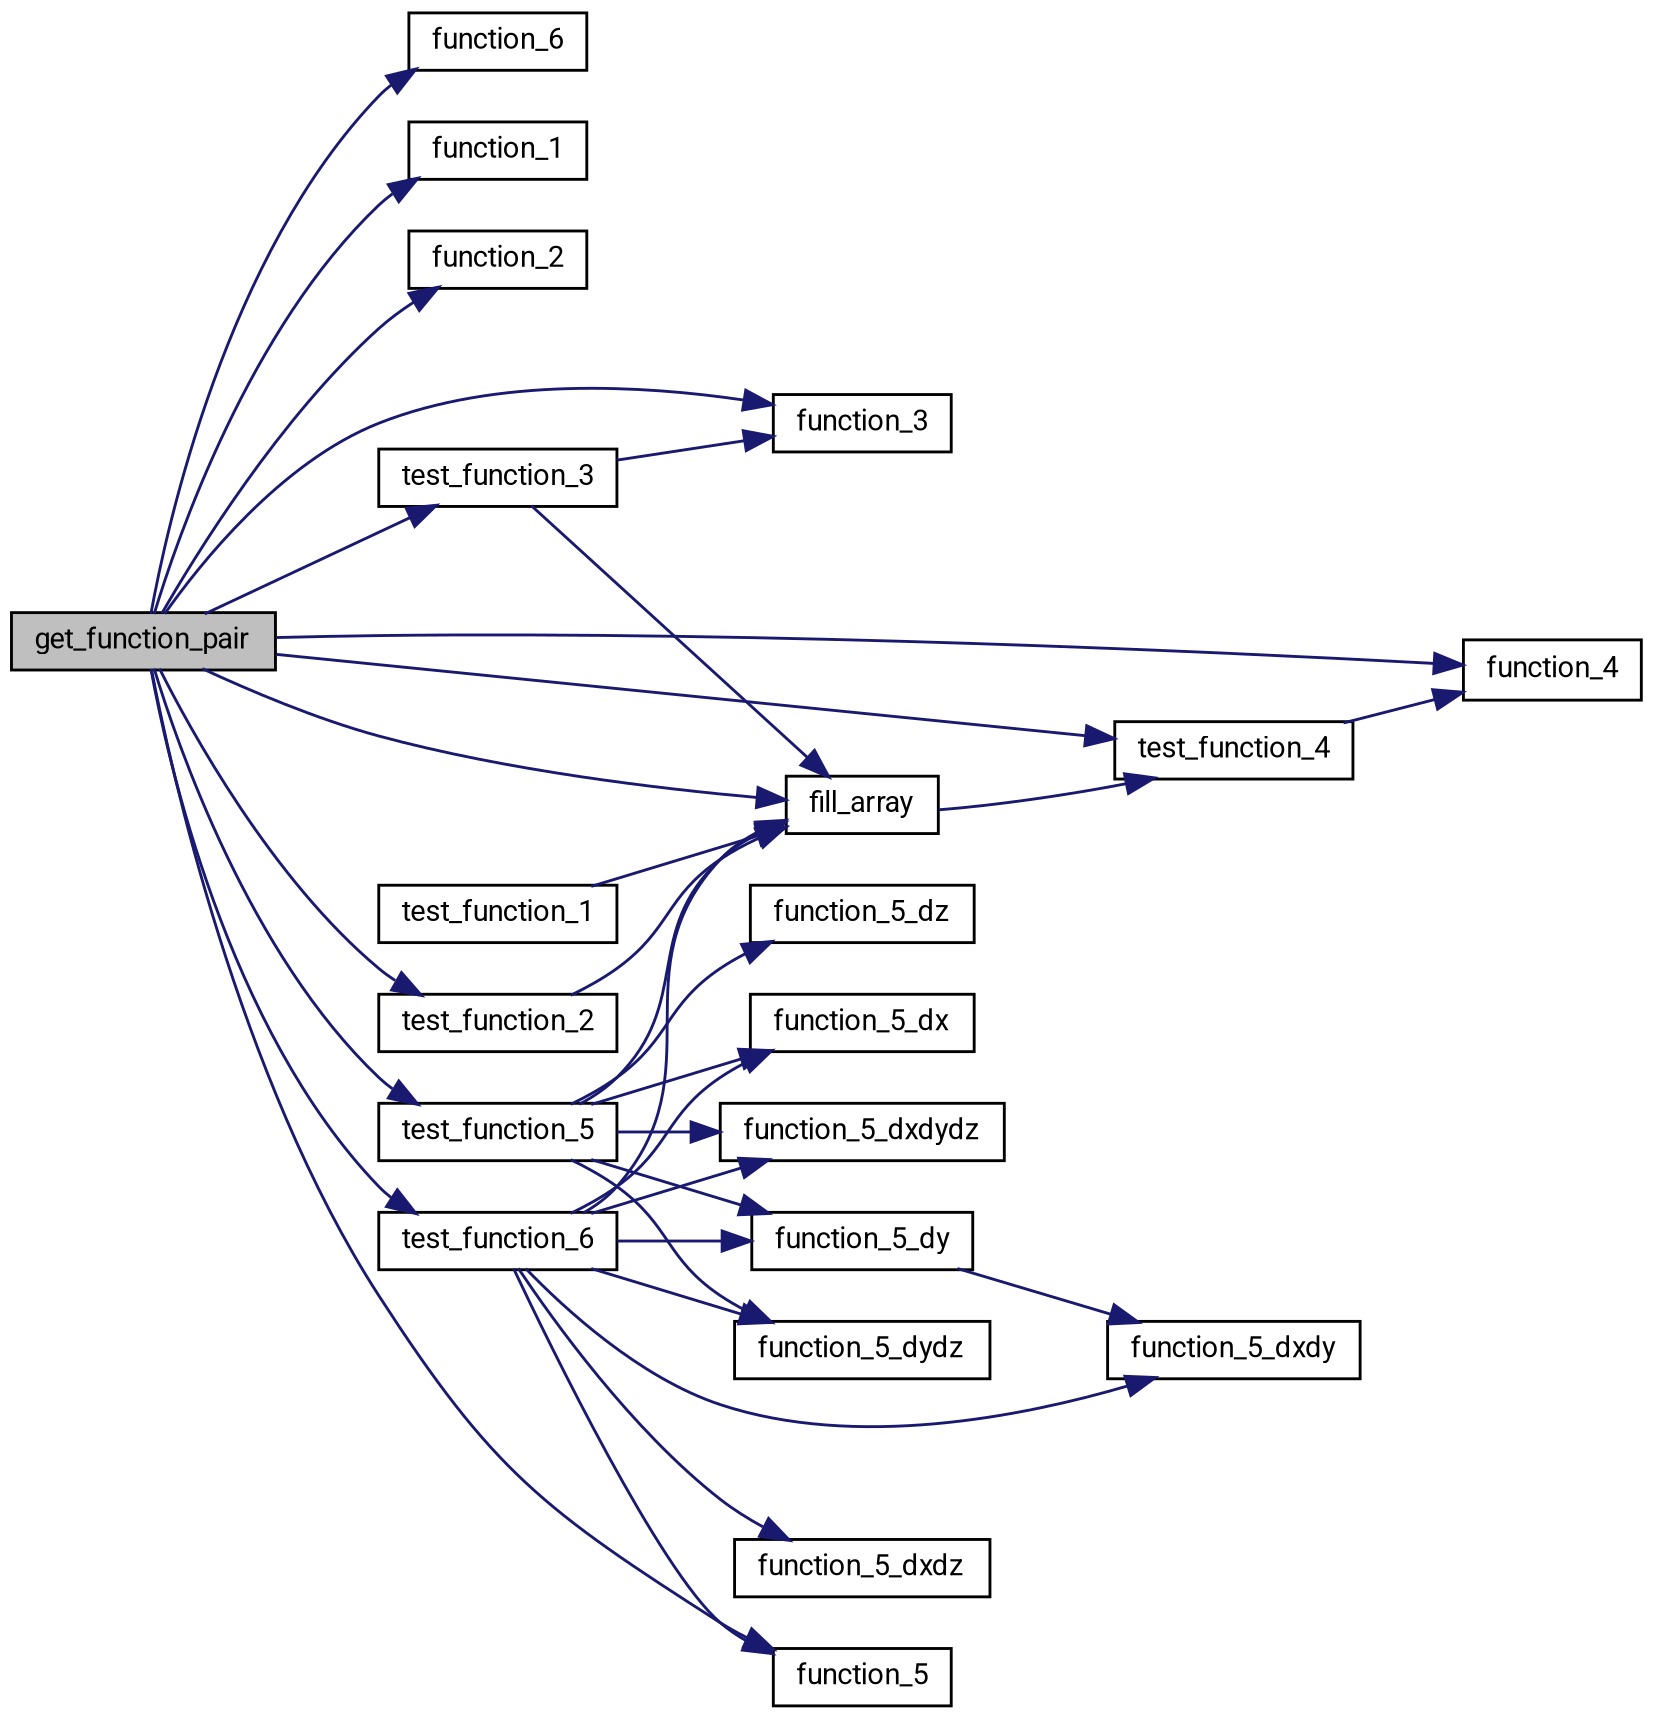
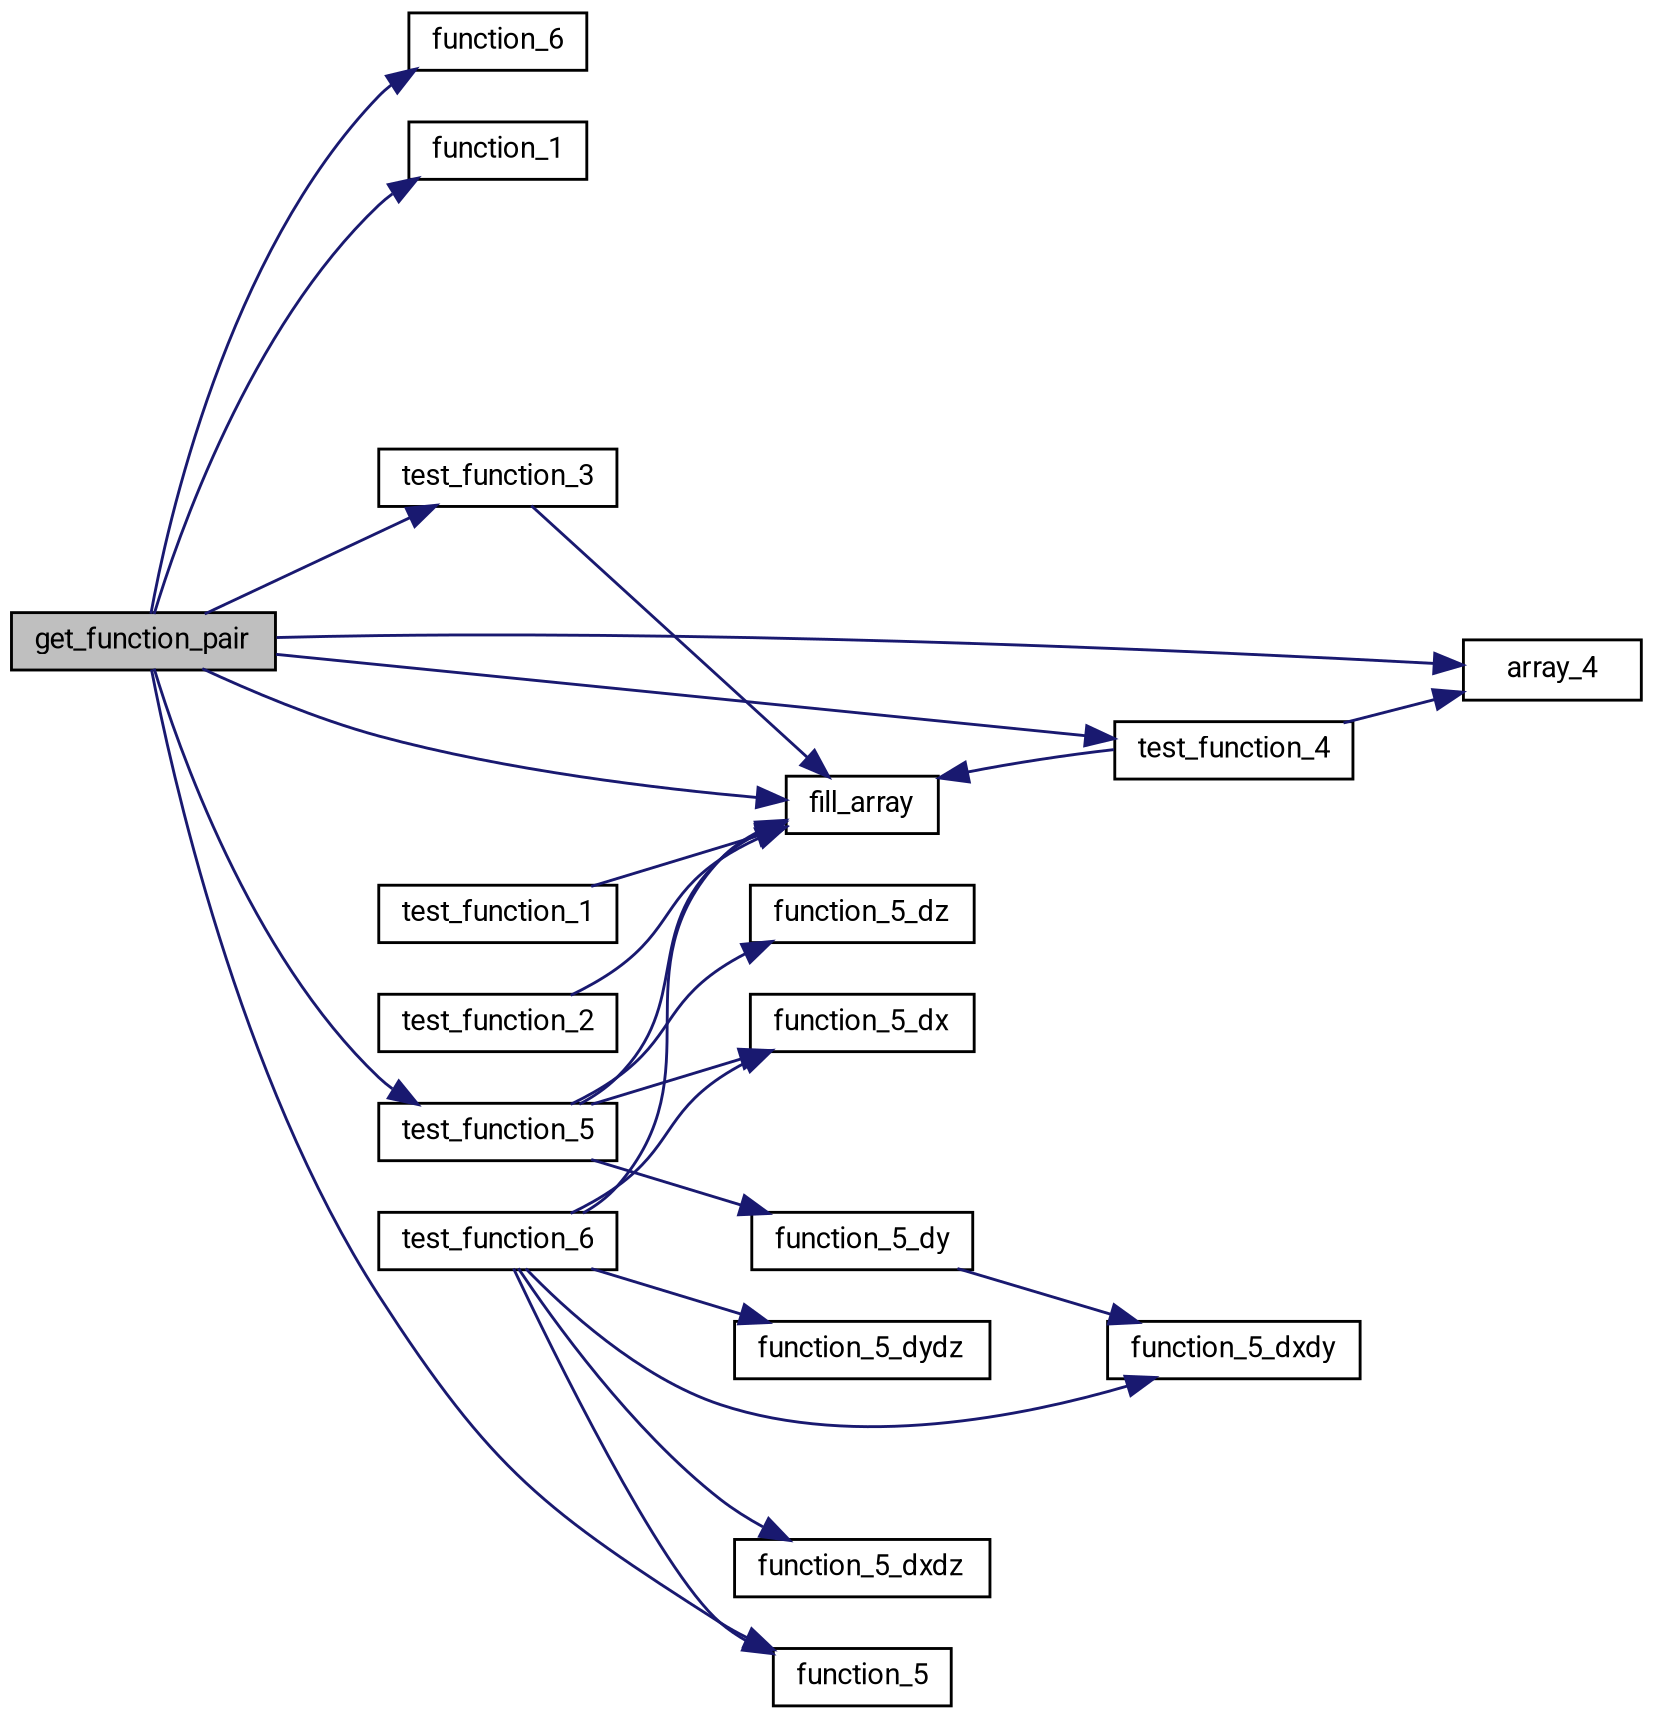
(498, 260) -> none
(862, 423) -> none
(1552, 670) -> (1552, 670)
(1033, 799) -> (1041, 759)
(261, 837) -> none
(271, 1031) -> none
(862, 1132) -> none
(654, 1222) -> none
(690, 1241) -> none
